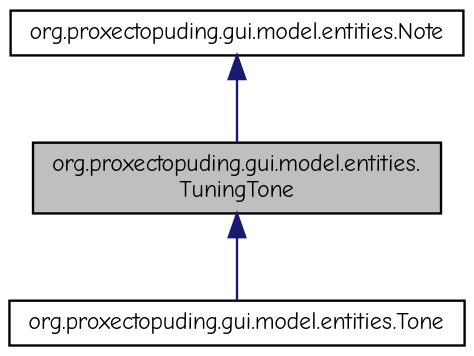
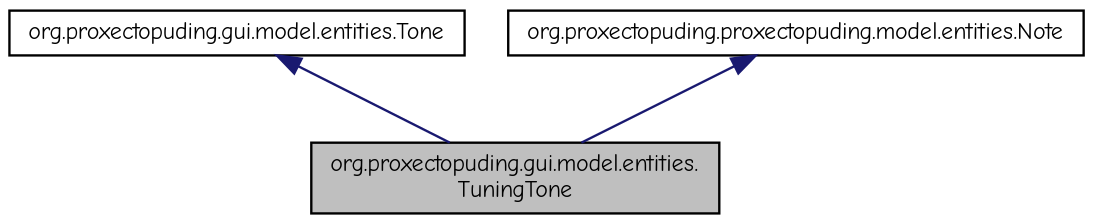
(237, 33) -> (796, 33)
(237, 269) -> (374, 104)
